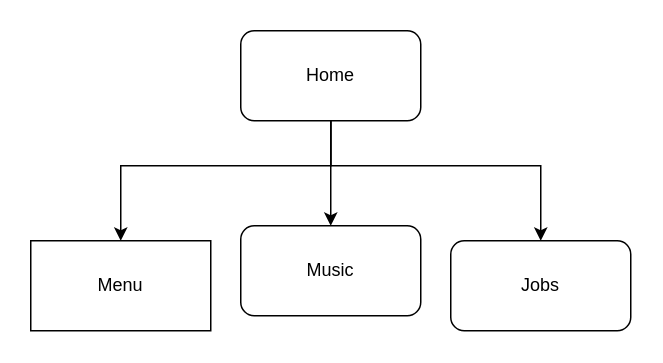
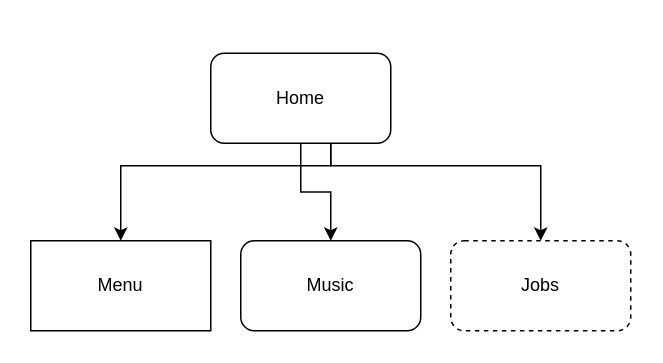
(331, 76) -> (301, 98)
(331, 271) -> (331, 286)
(541, 286) -> (541, 286)
